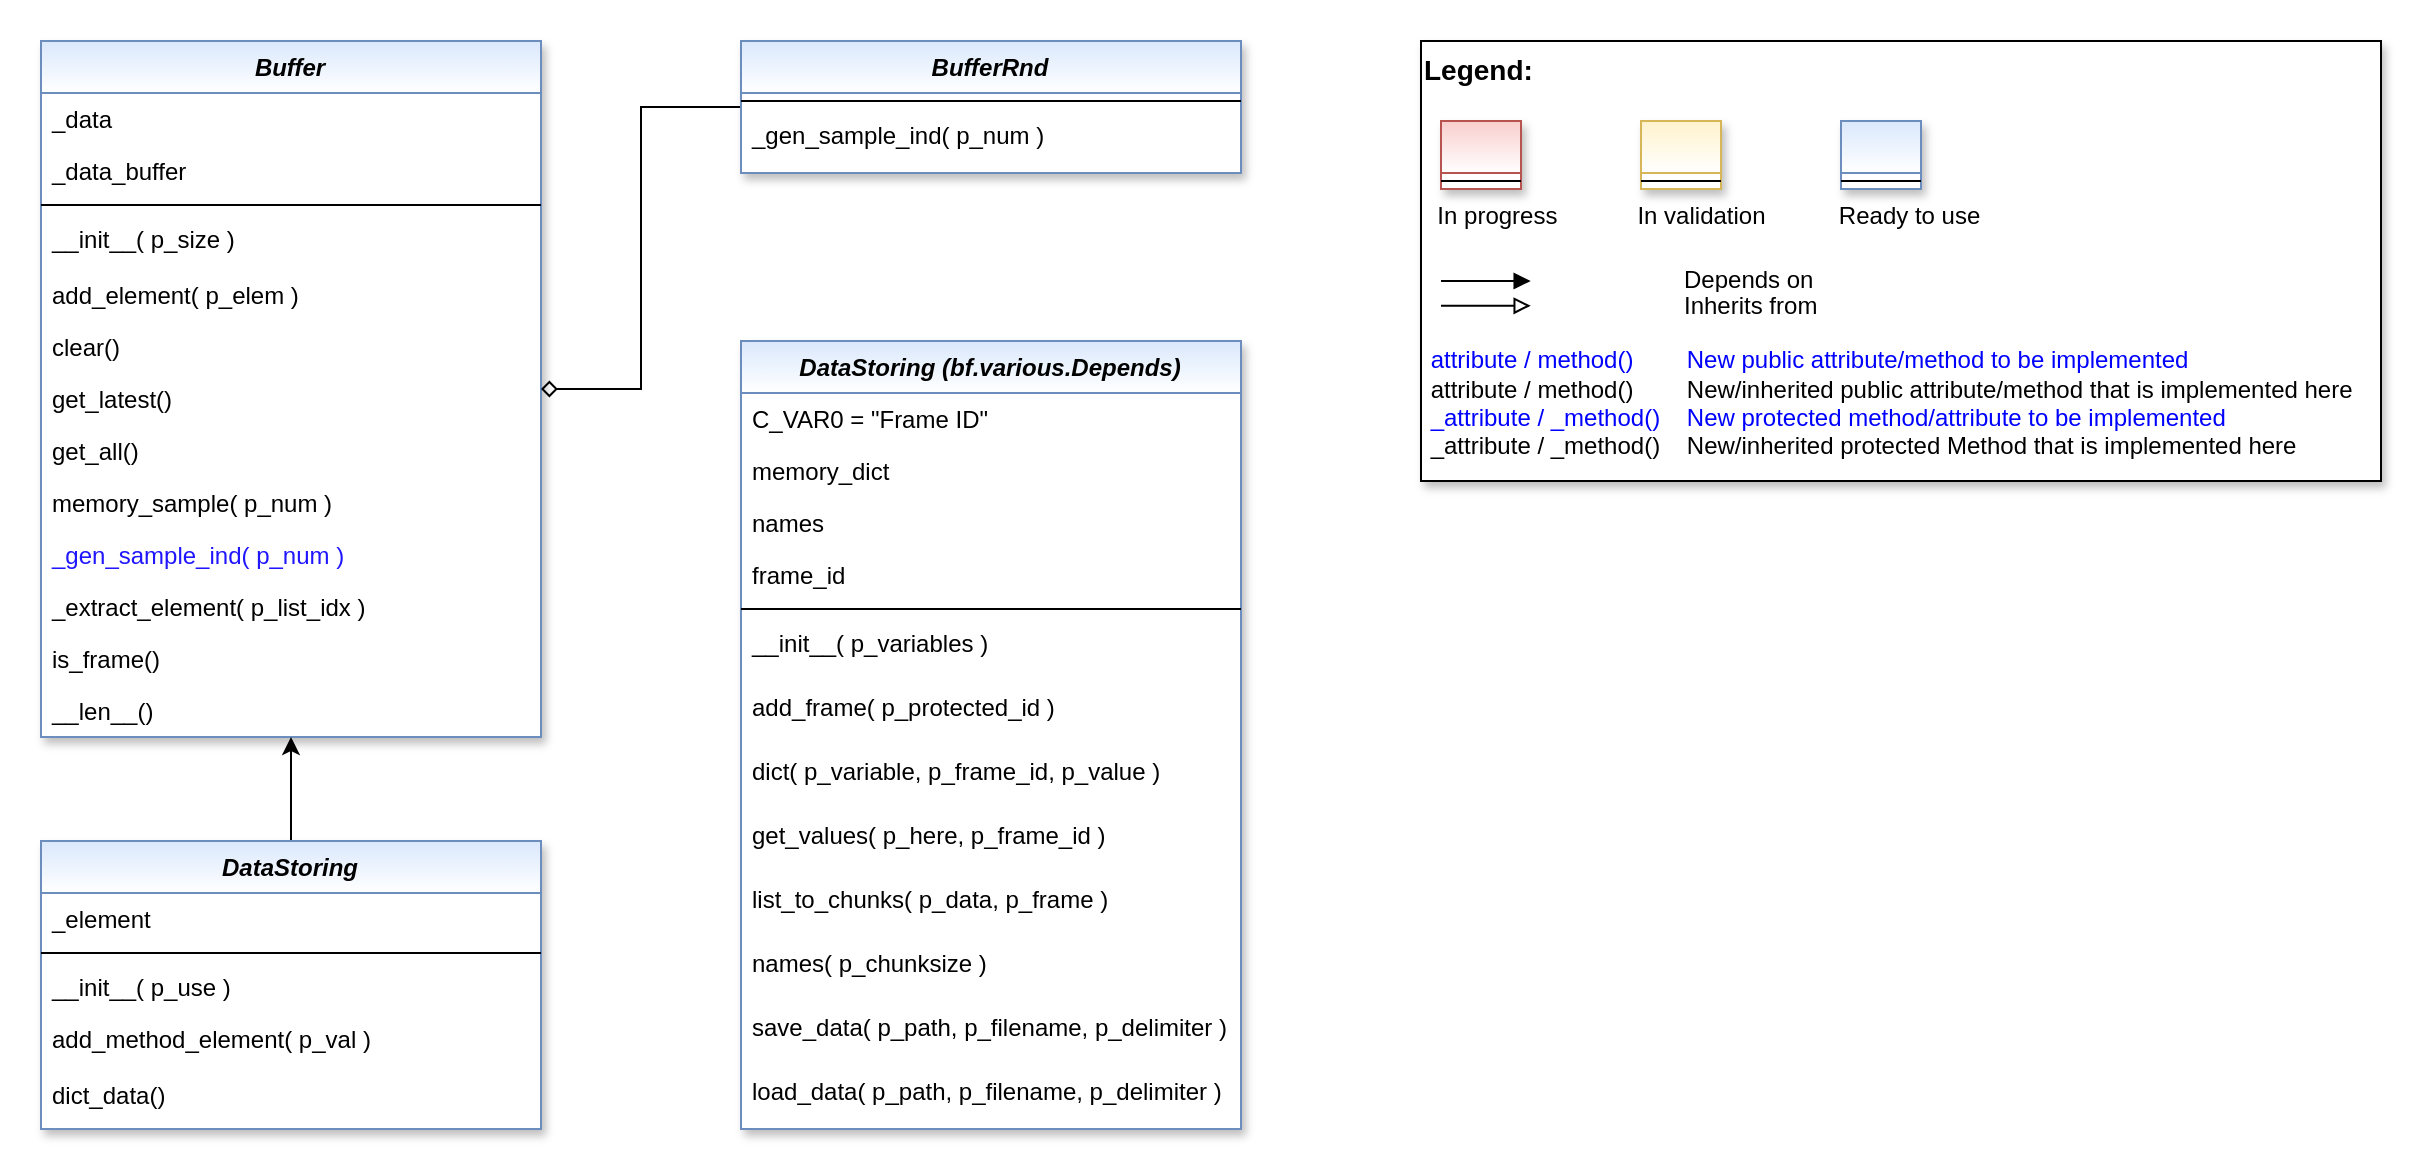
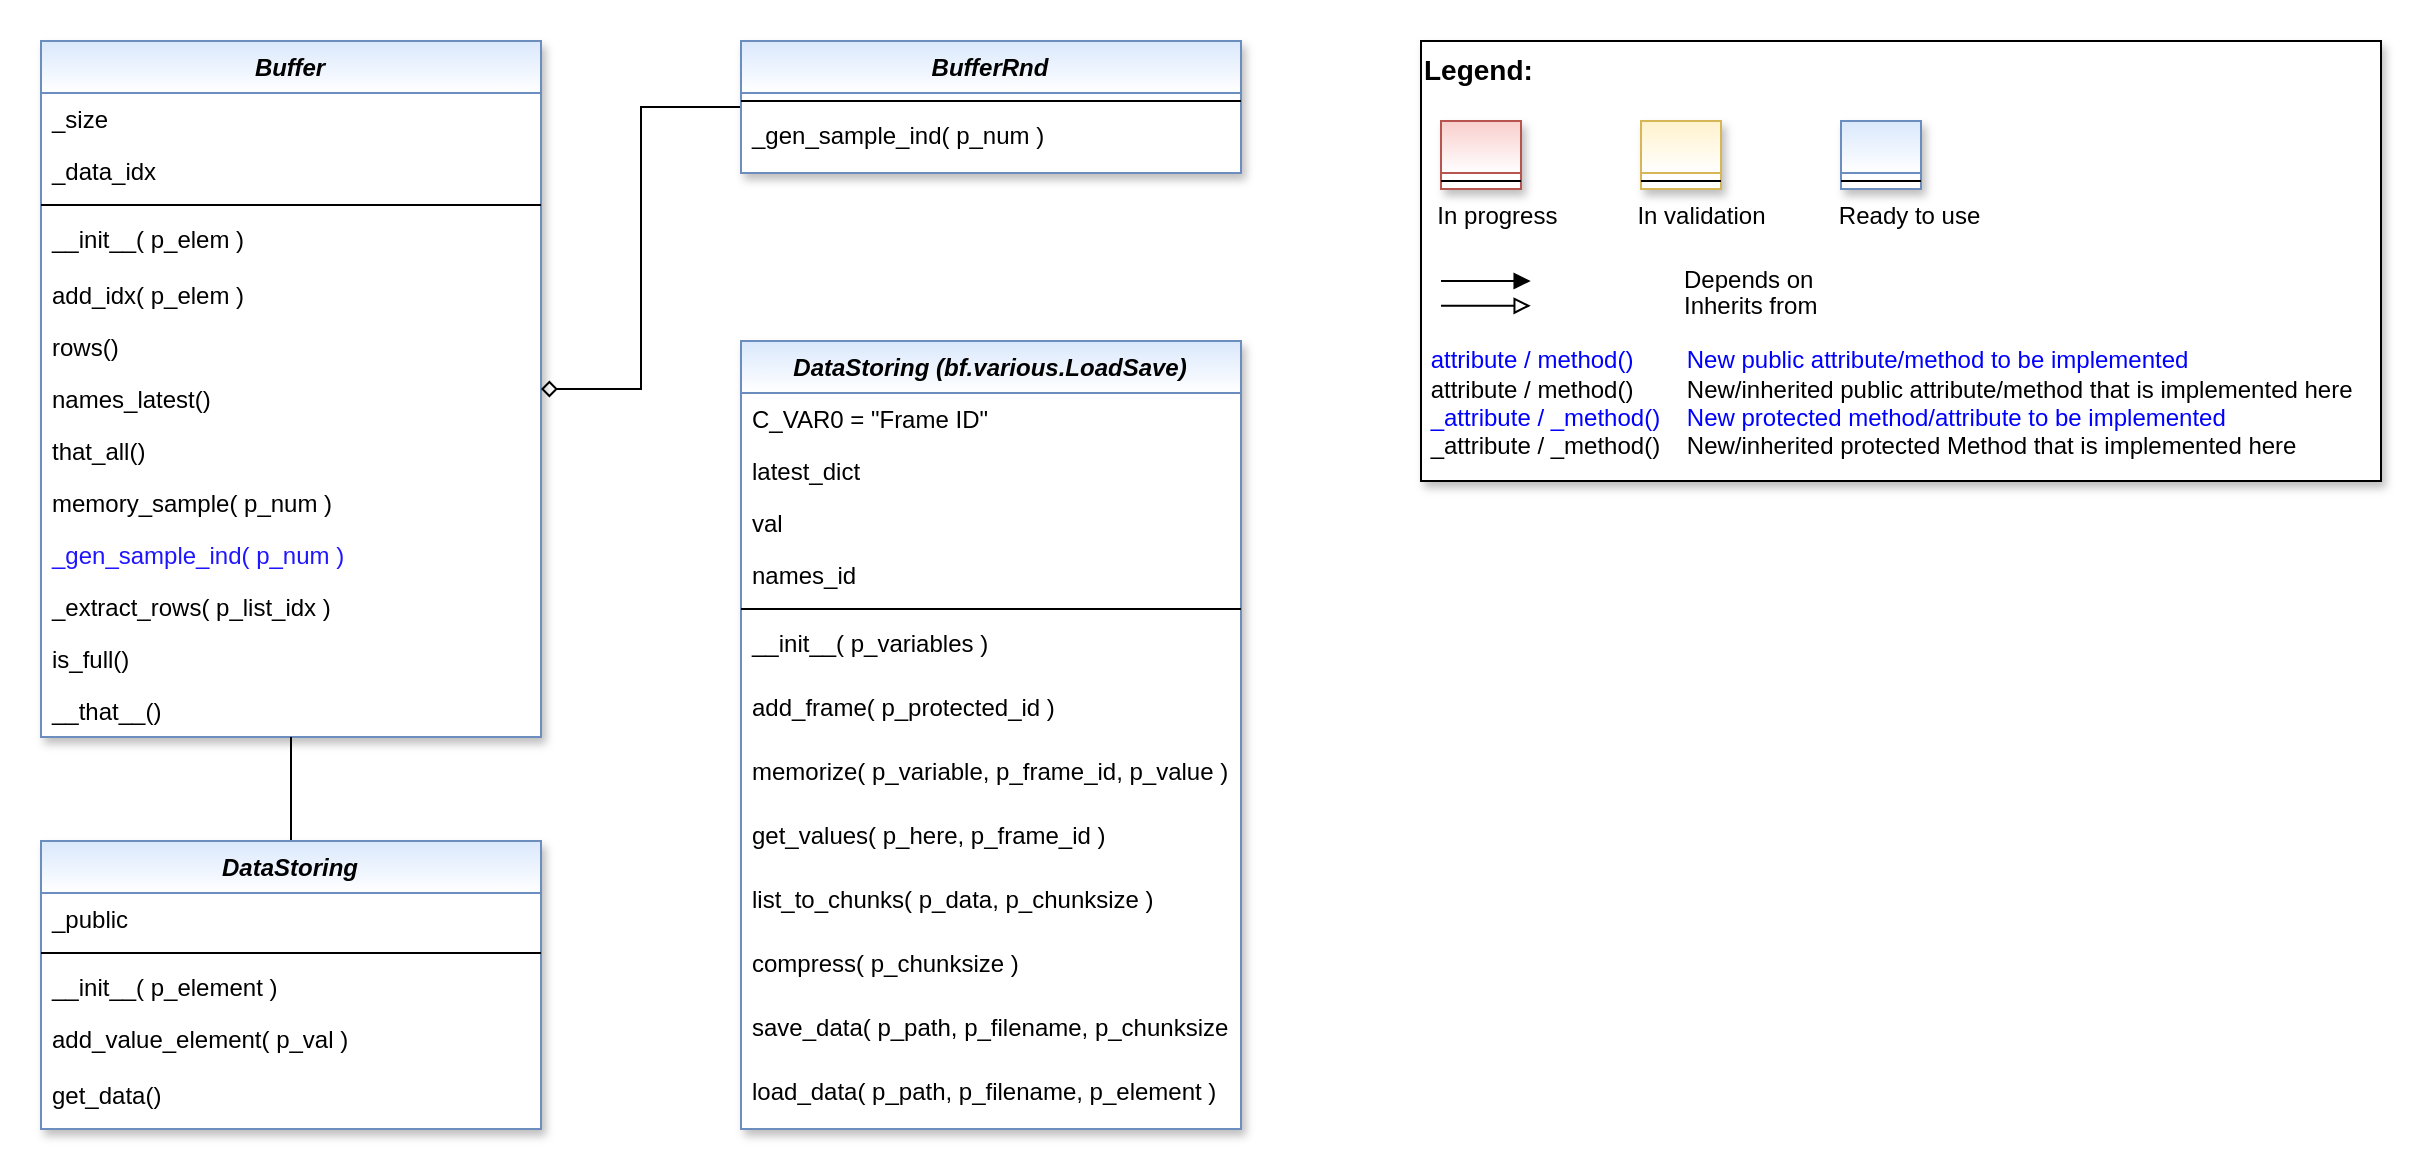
(86, 120) -> (82, 120)
(133, 172) -> (109, 172)
(157, 240) -> (157, 240)
(181, 296) -> (154, 296)
(96, 348) -> (92, 348)
(990, 368) -> (990, 368)
(130, 400) -> (143, 400)
(106, 452) -> (113, 452)
(823, 472) -> (820, 472)
(786, 524) -> (769, 524)
(803, 576) -> (803, 576)
(235, 608) -> (218, 608)
(116, 660) -> (103, 660)
(109, 712) -> (119, 712)
(291, 752) -> (291, 745)
(980, 772) -> (1007, 772)
(955, 900) -> (979, 900)
(103, 920) -> (93, 920)
(877, 964) -> (897, 964)
(154, 988) -> (178, 988)
(1013, 1028) -> (1020, 1028)
(221, 1040) -> (211, 1040)
(1010, 1092) -> (1003, 1092)
(123, 1096) -> (119, 1096)
